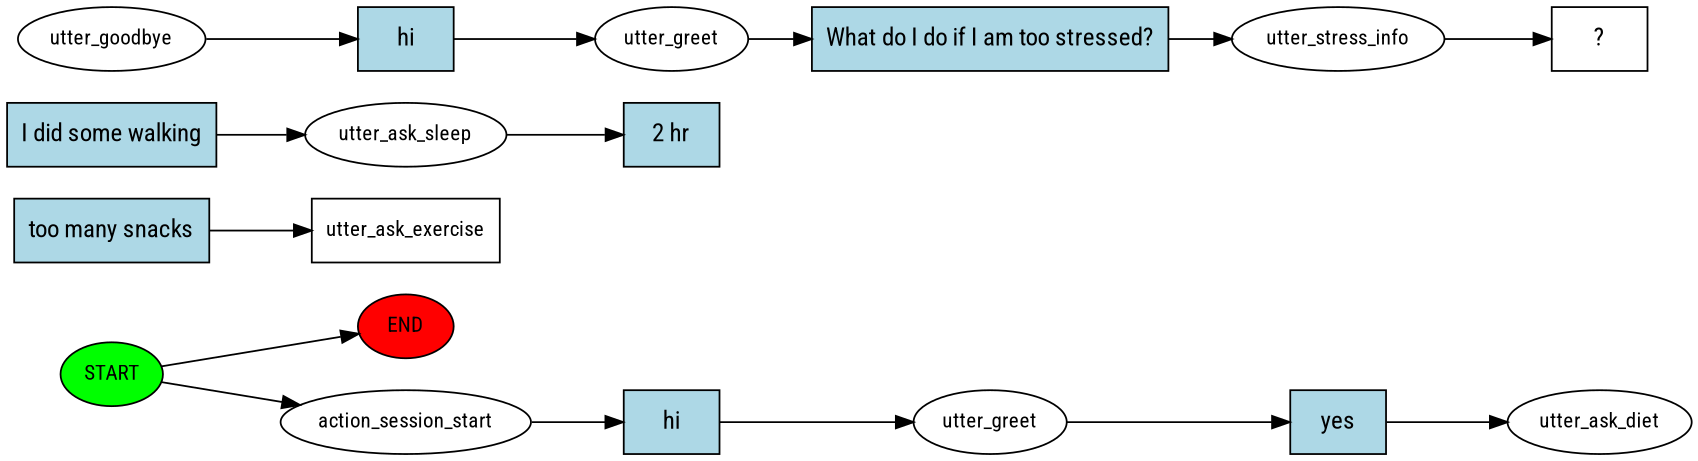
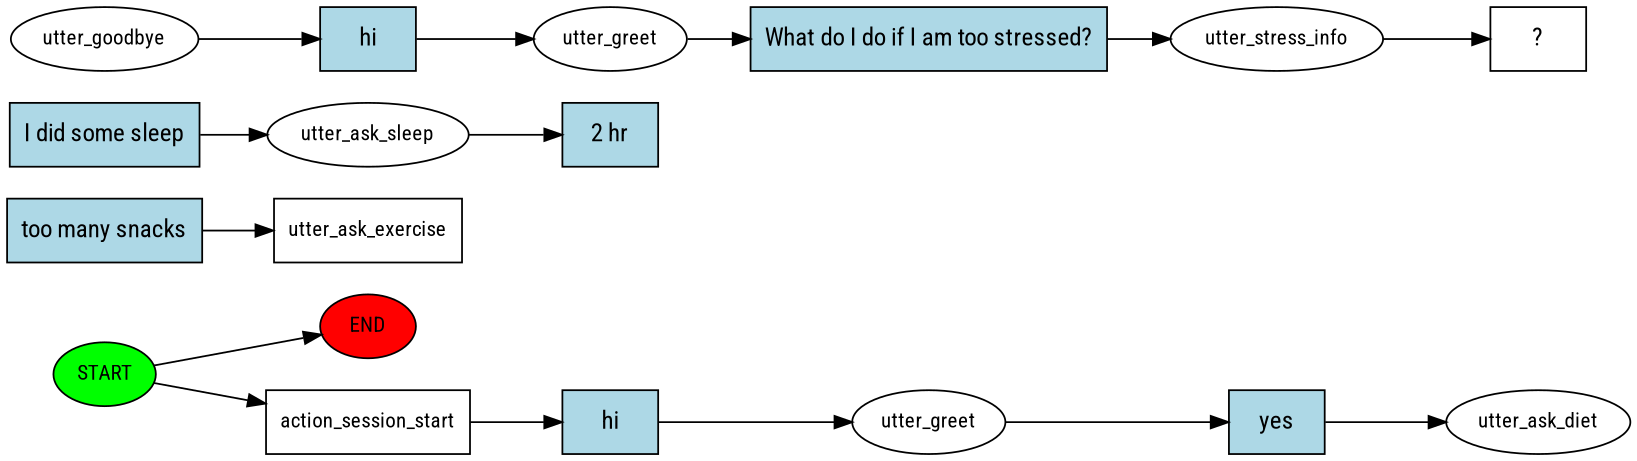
(112, 135) -> (105, 135)
(406, 422) -> (368, 422)
